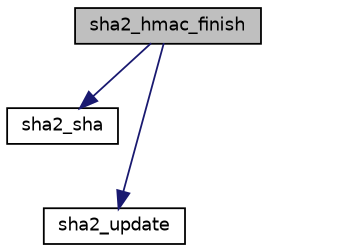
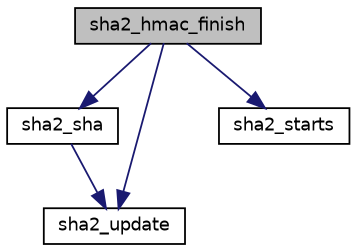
none -> (284, 126)
none -> (84, 168)
